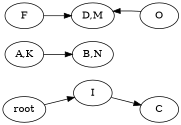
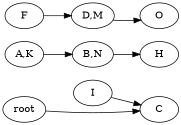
(131, 11) -> (123, 21)
none -> (159, 54)
(56, 102) -> (89, 113)
